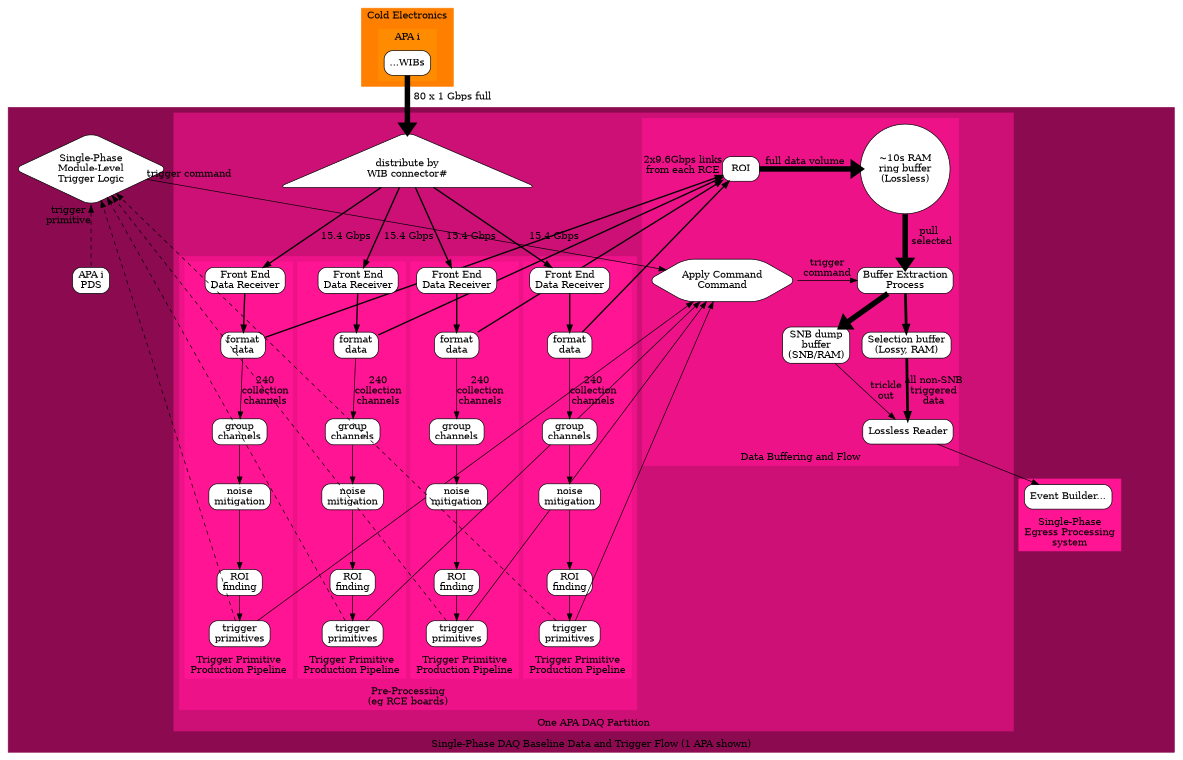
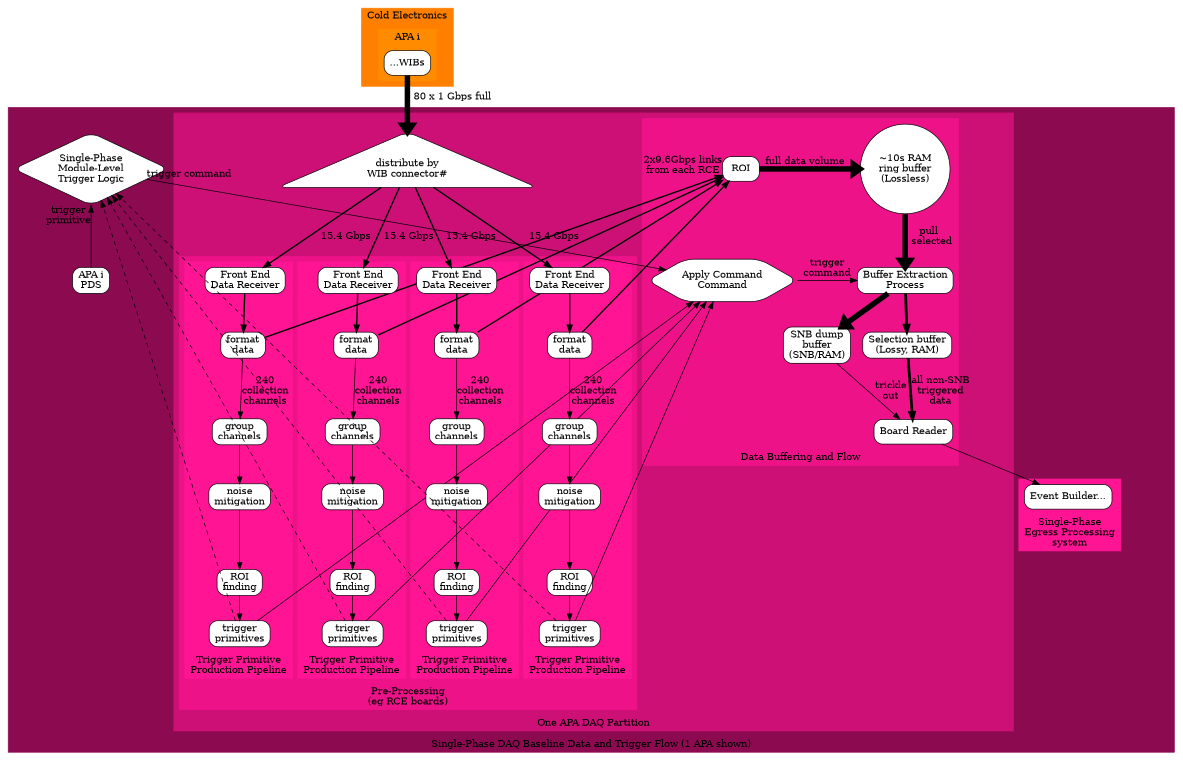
(91, 240) -> (91, 240)
(908, 432) -> (913, 432)
